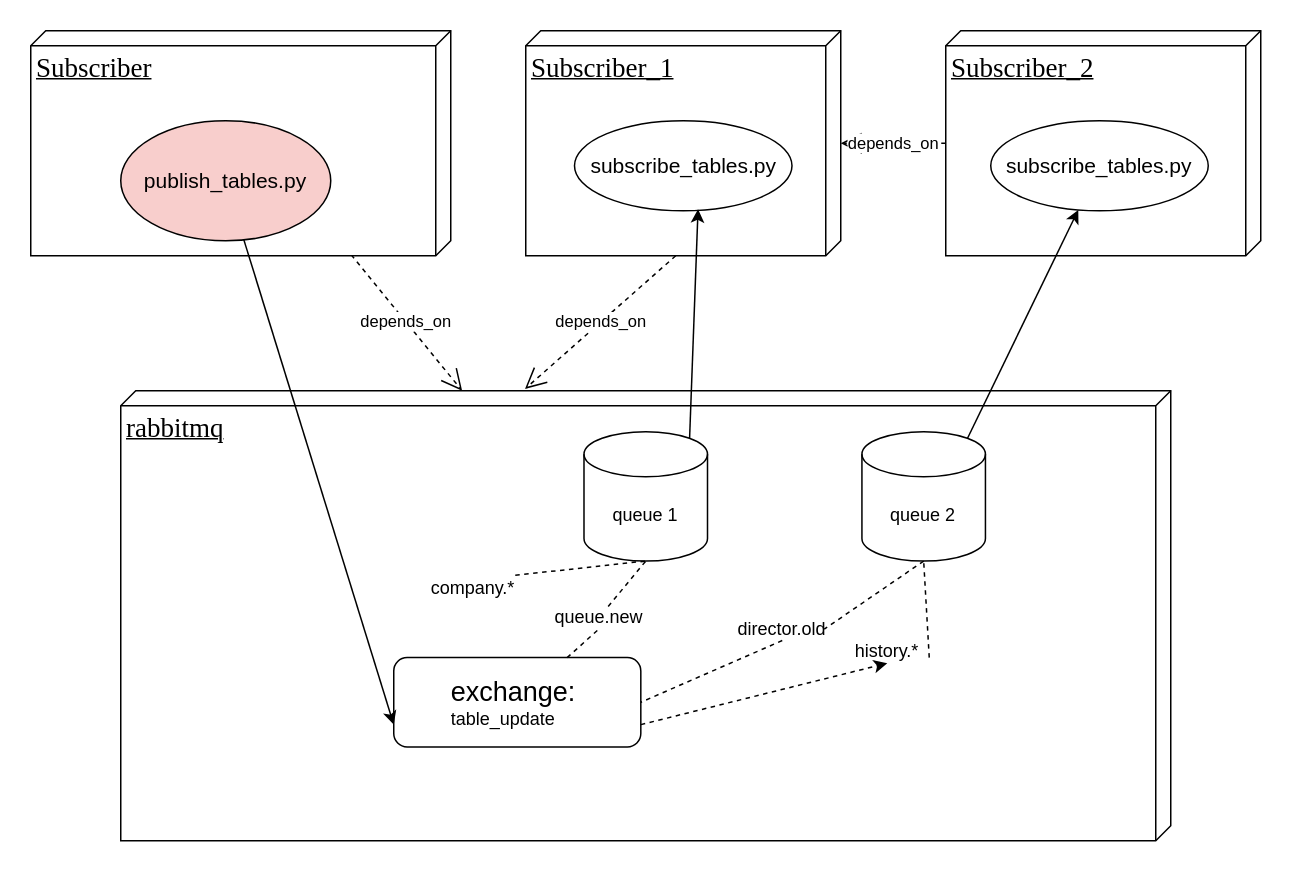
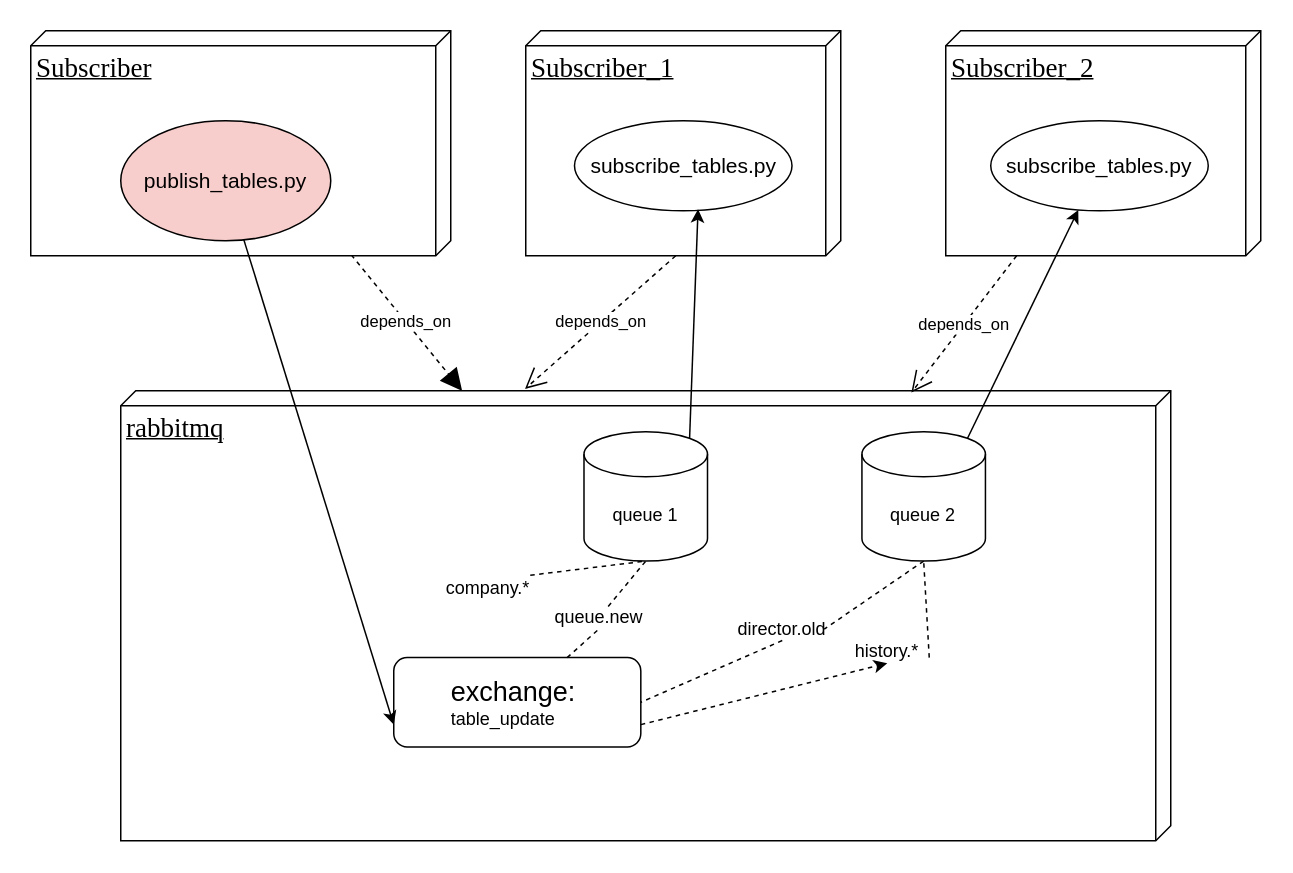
(877, 143) -> (959, 331)
(453, 380) -> (447, 373)
(473, 587) -> (488, 587)
